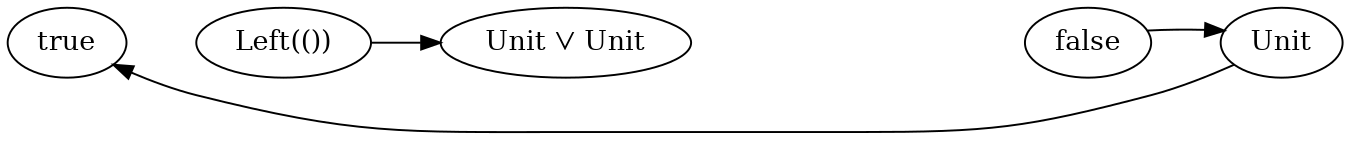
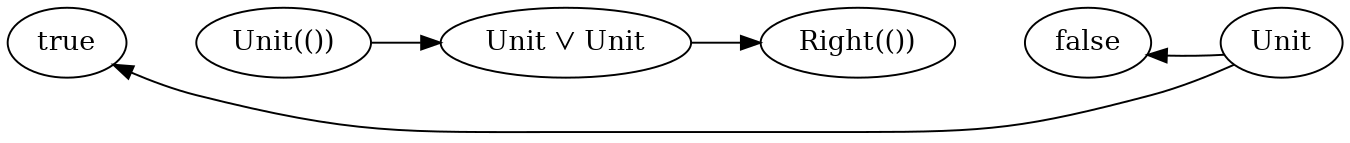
(1176, 30) -> (1196, 56)
(284, 43) -> (284, 43)
none -> (858, 43)
